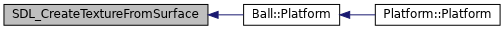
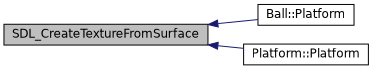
(363, 15) -> (231, 47)
